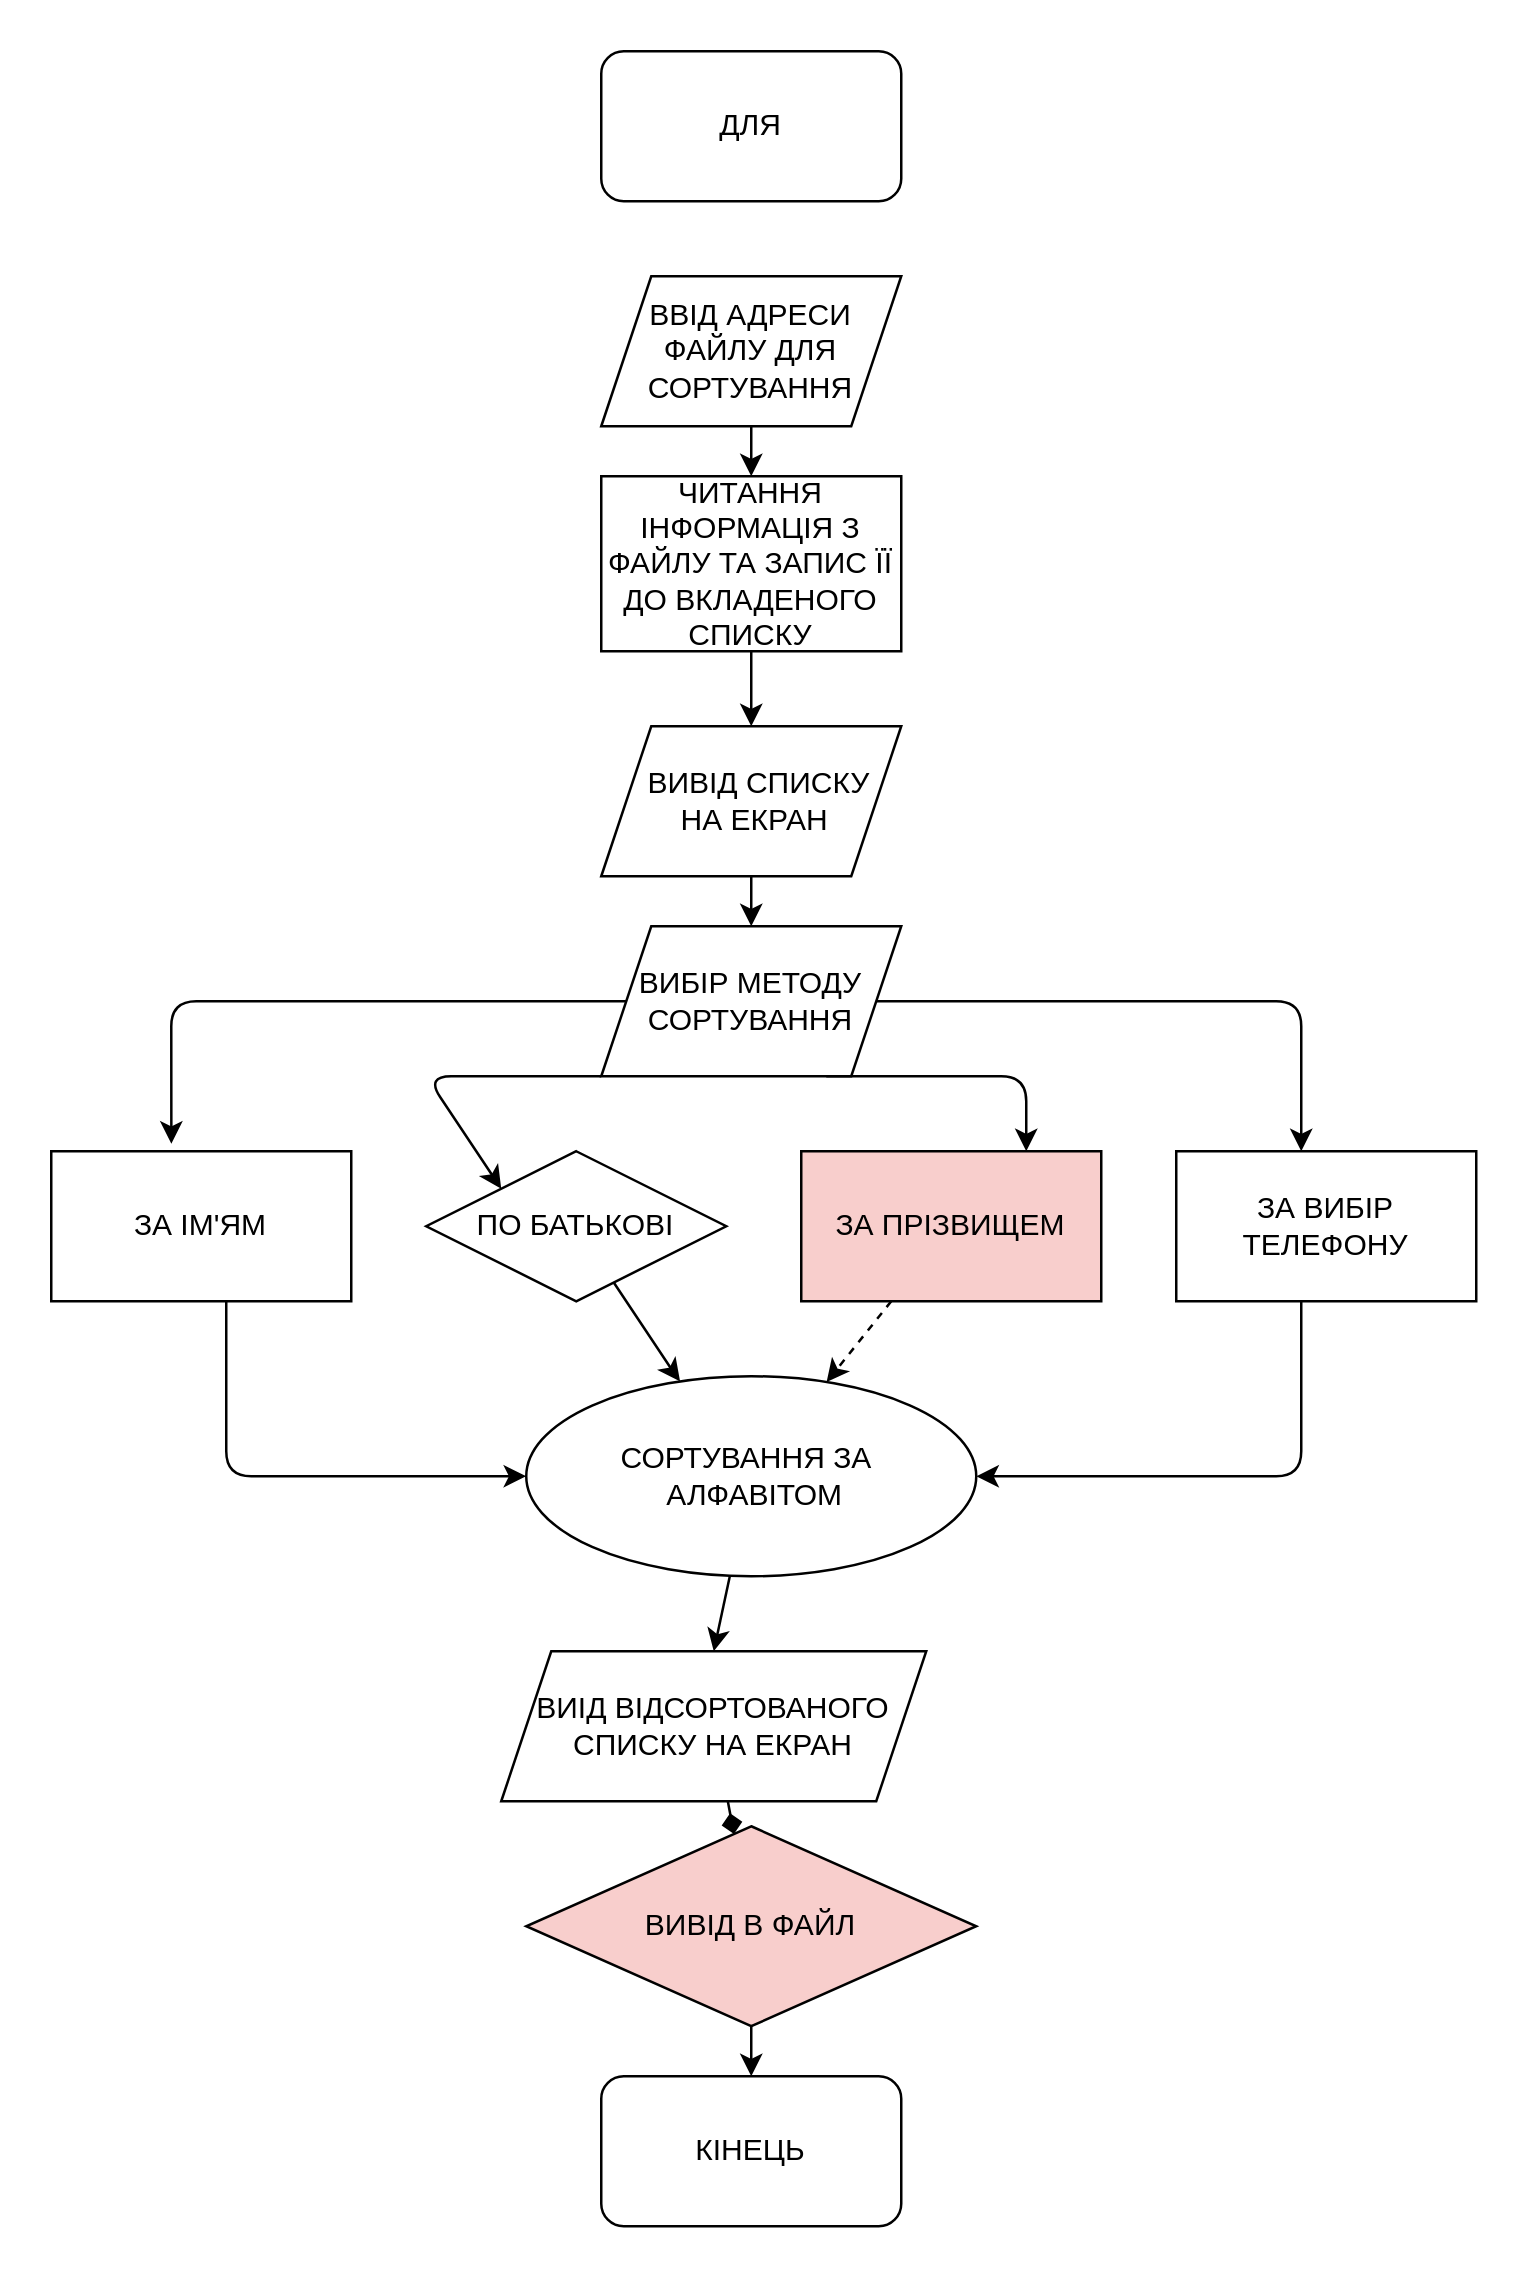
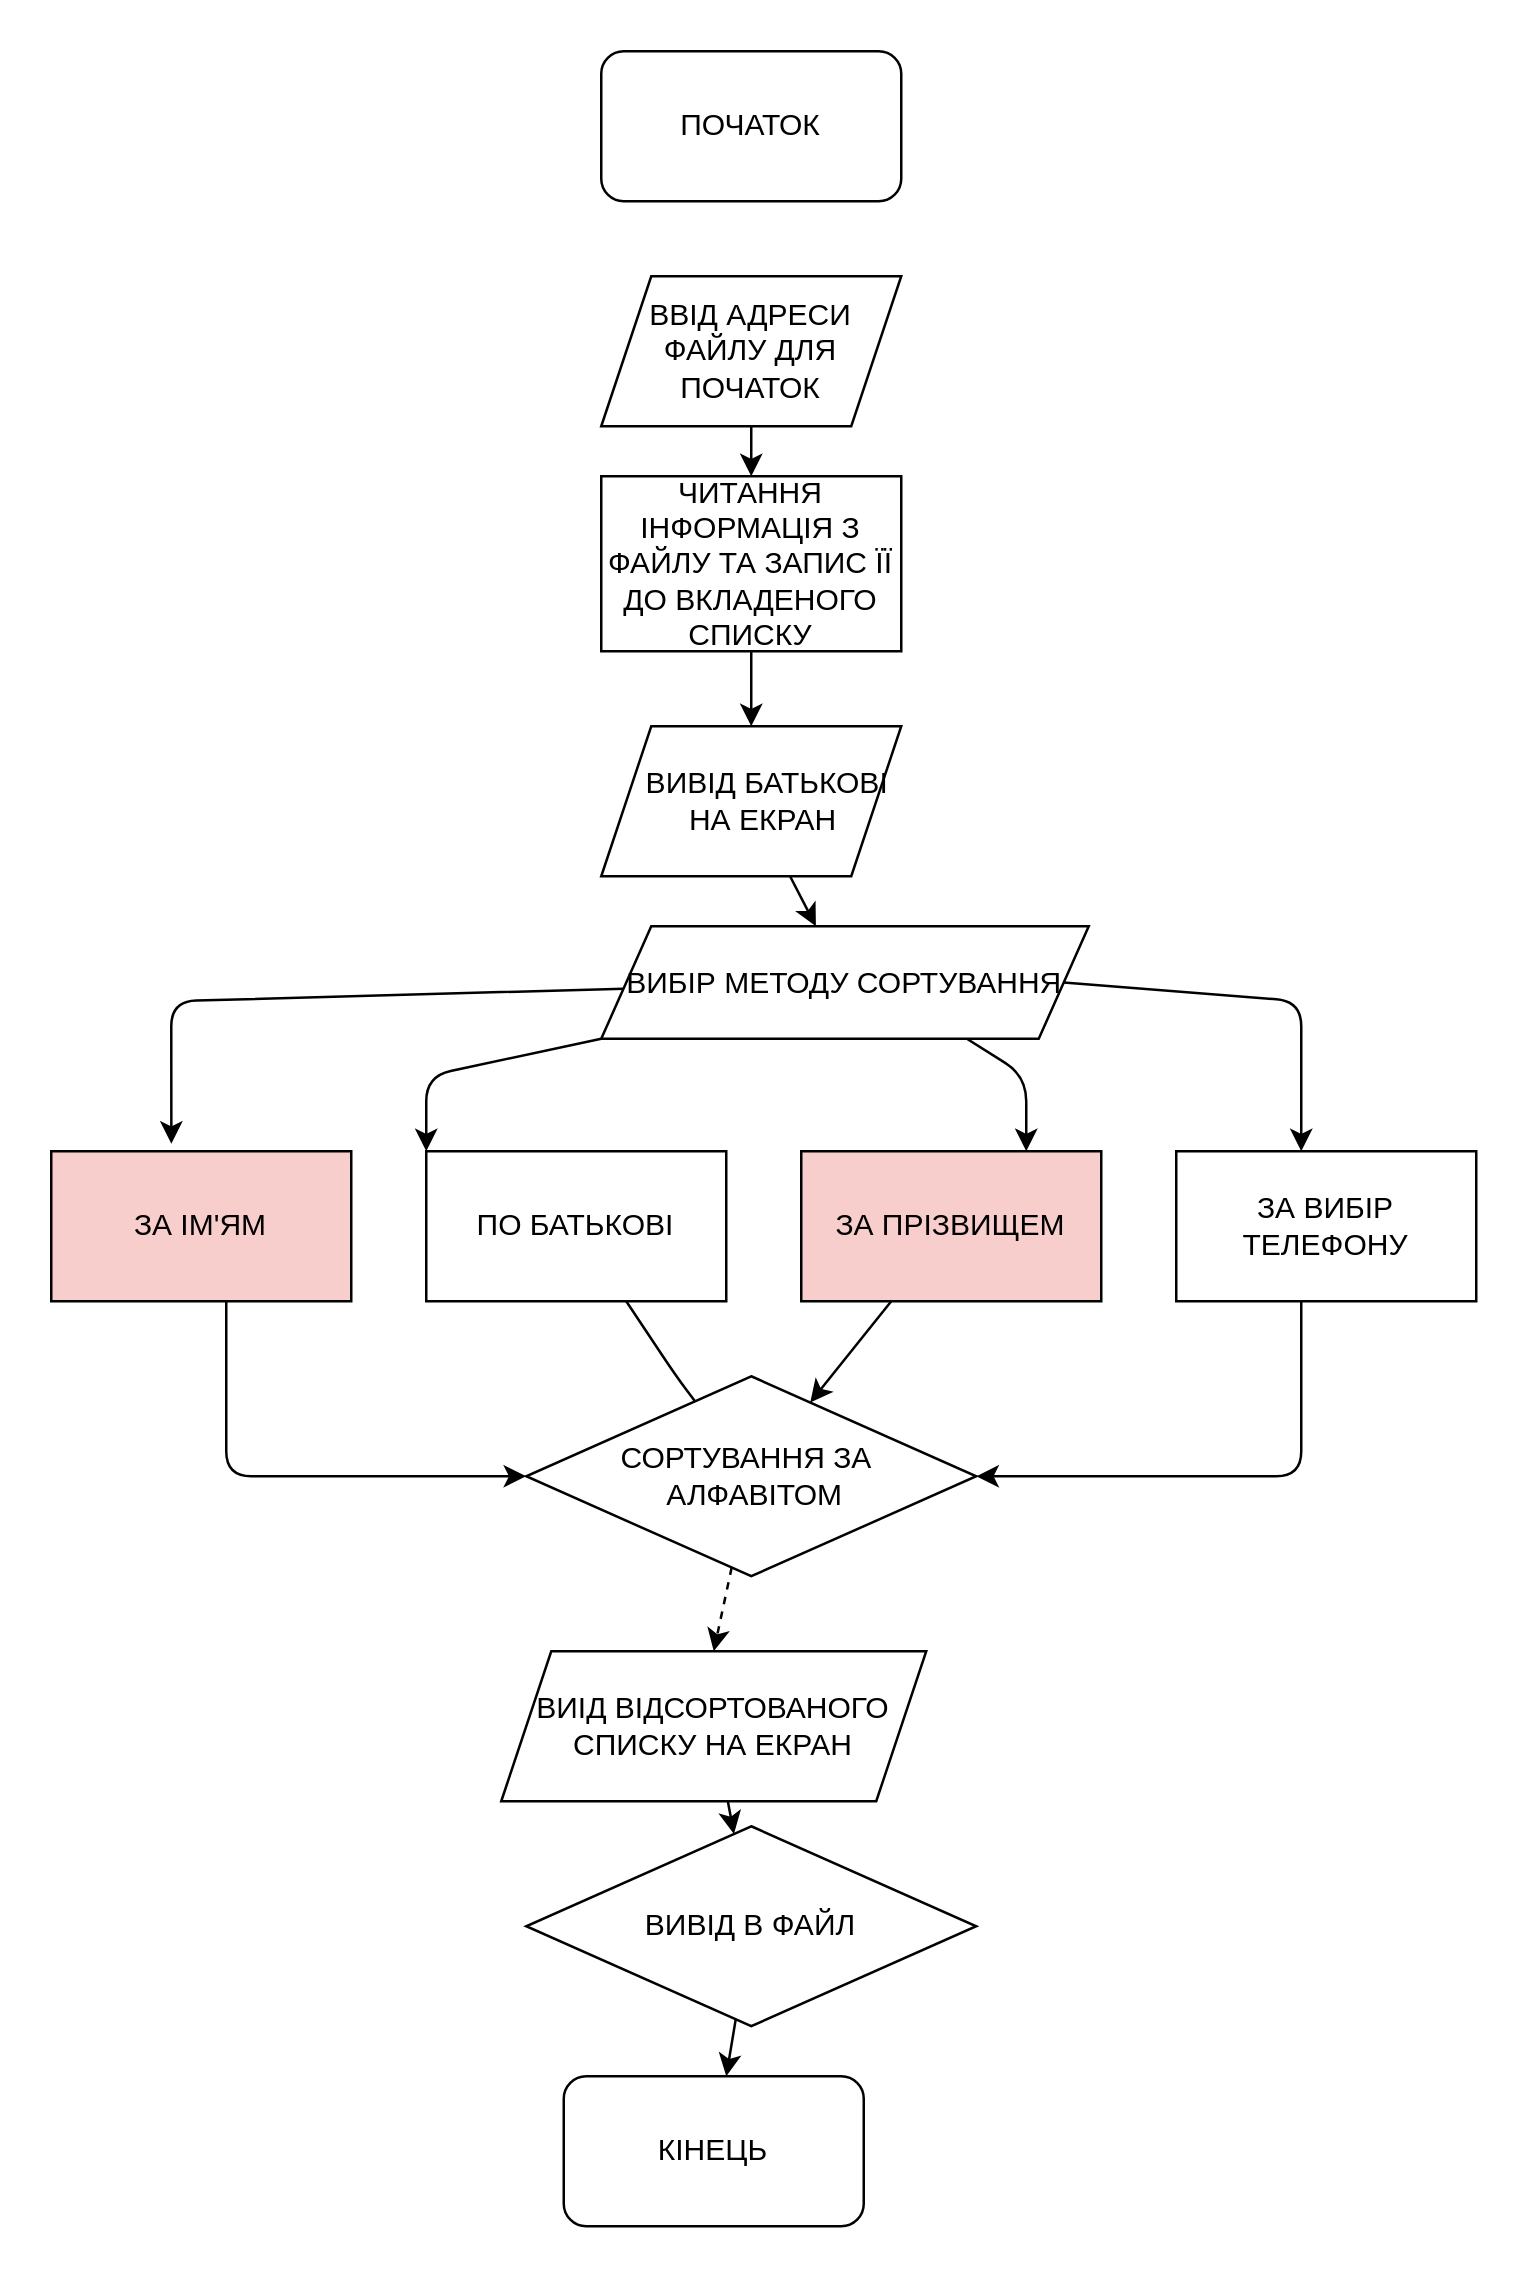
(751, 126) -> (751, 126)
(751, 351) -> (751, 351)
(751, 801) -> (751, 801)
(751, 1001) -> (845, 983)
(201, 1226) -> (201, 1226)
(576, 1226) -> (576, 1226)
(862, 1337) -> (854, 1348)
(674, 1373) -> (682, 1384)
(751, 1476) -> (751, 1476)
(724, 1605) -> (724, 1602)
(730, 1813) -> (730, 1815)
(751, 1926) -> (751, 1926)
(751, 2151) -> (714, 2151)
